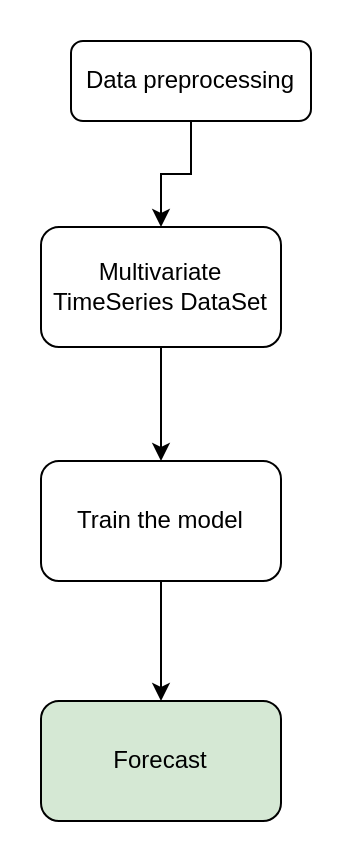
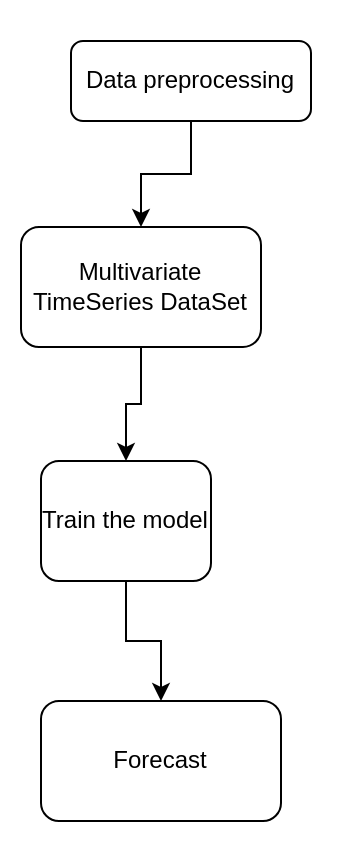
(161, 287) -> (141, 287)
(161, 521) -> (126, 521)
(161, 761) -> (161, 761)
